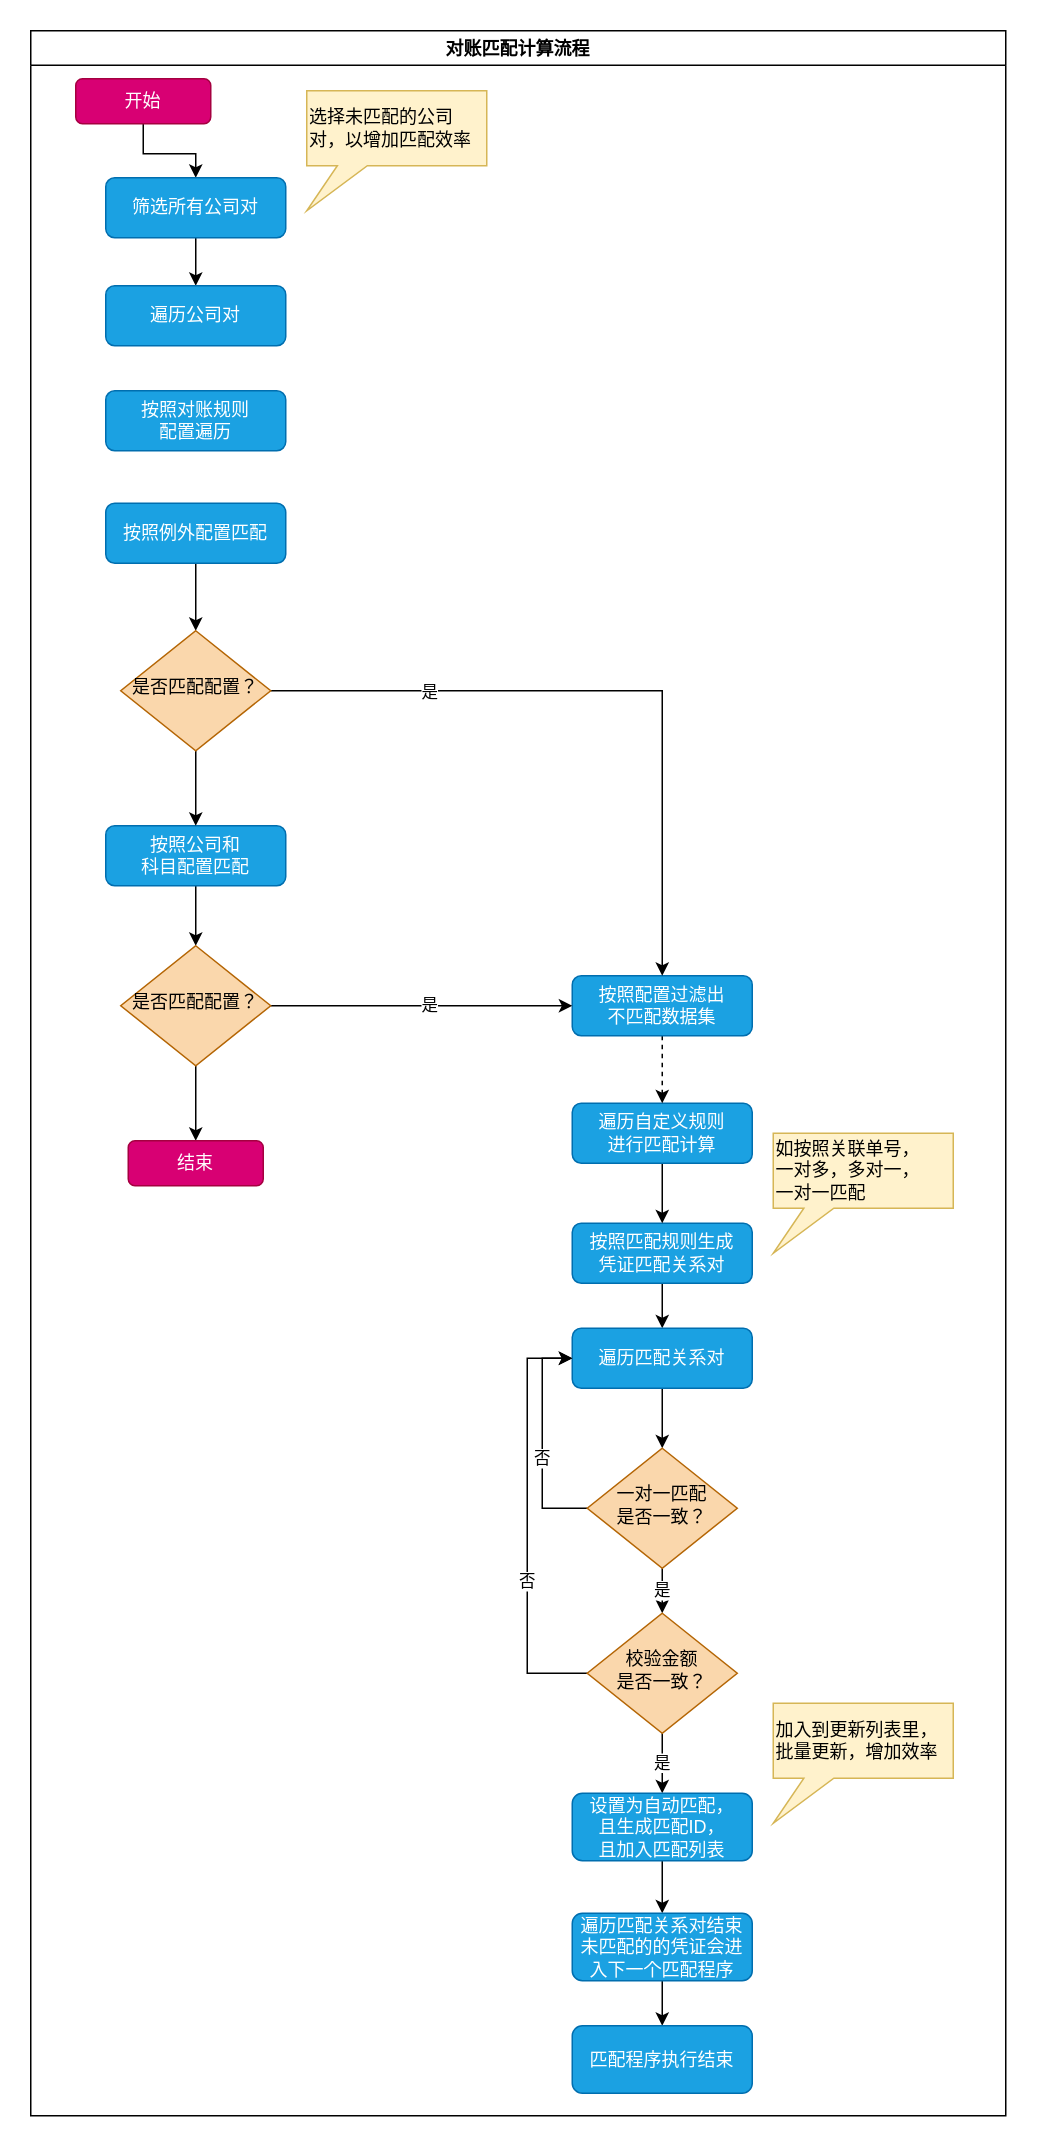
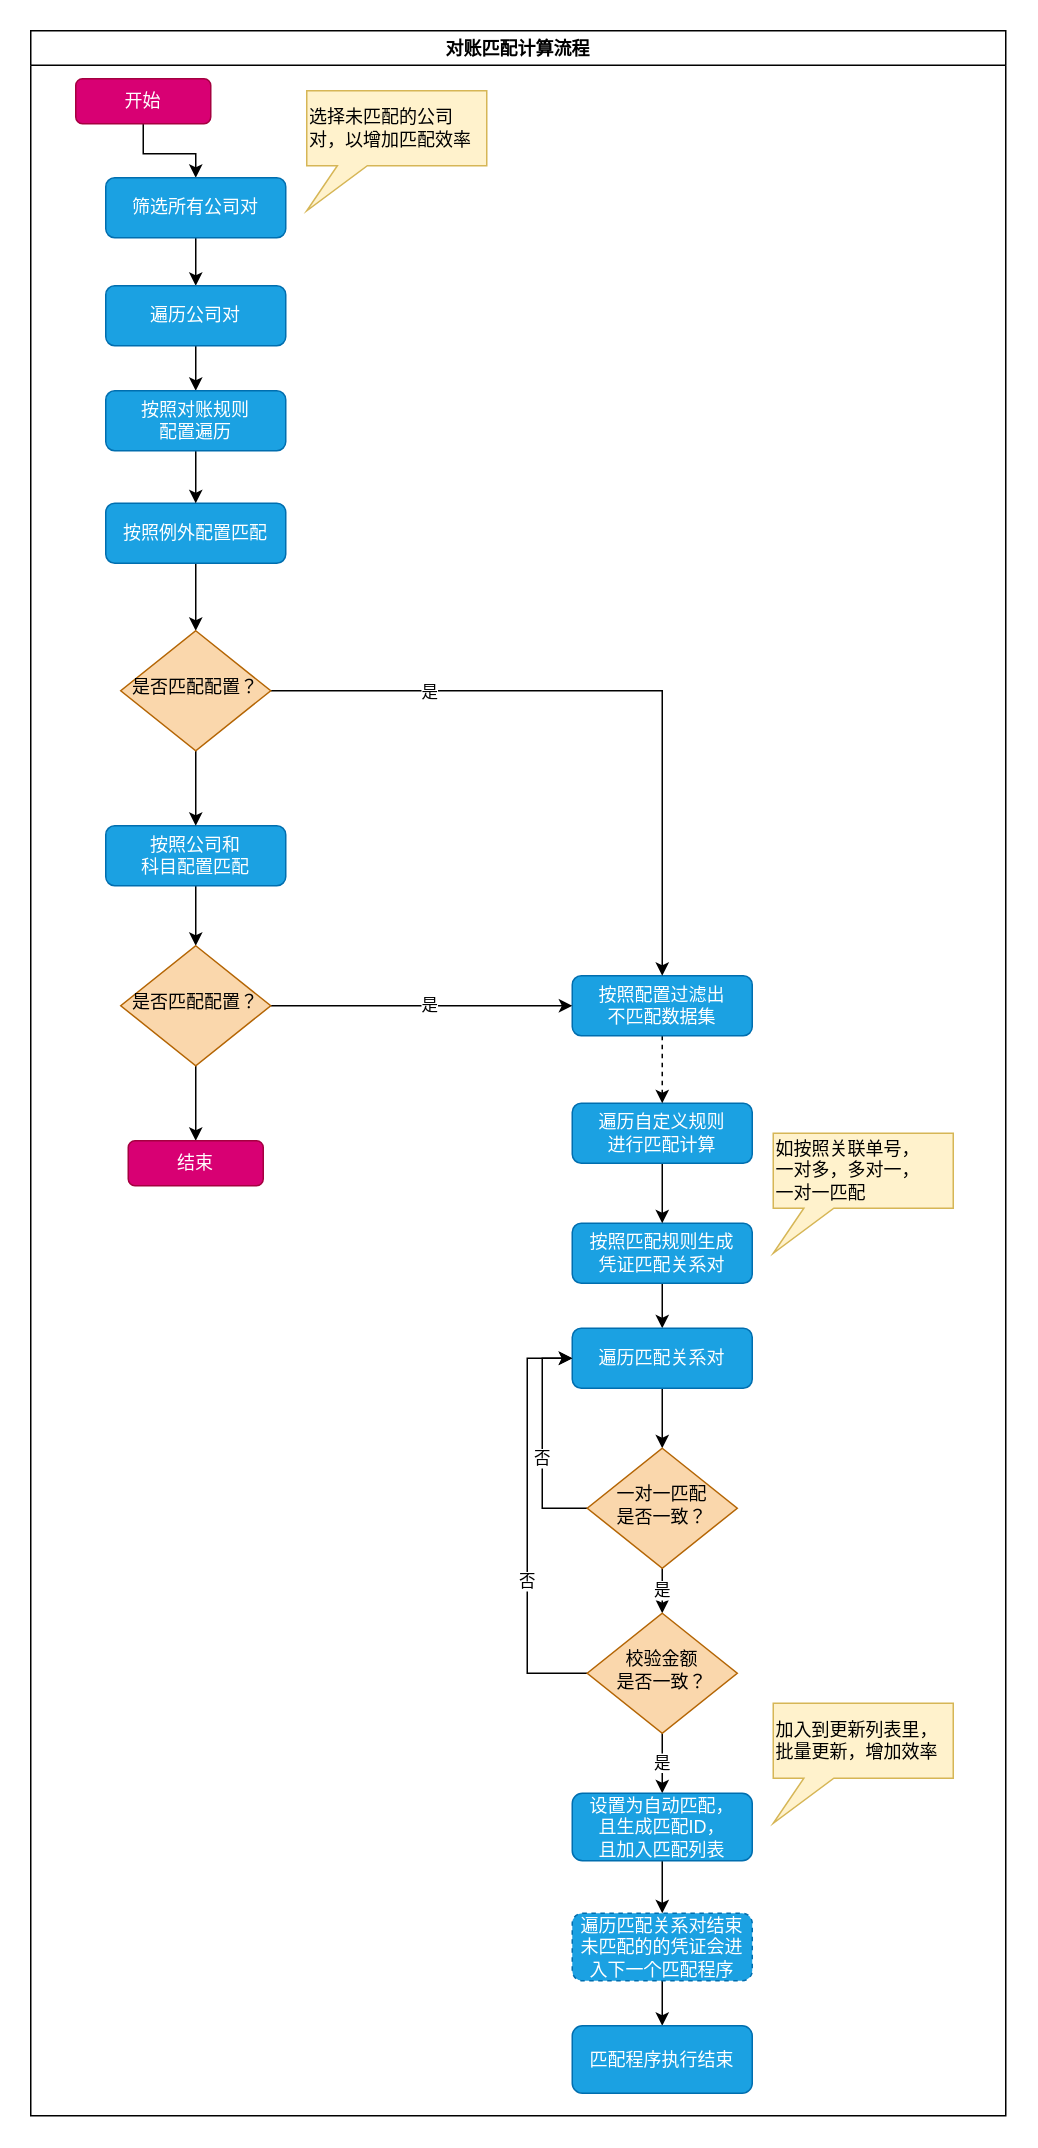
none -> (196, 374)
none -> (196, 479)
(662, 1947) -> (662, 1947)
